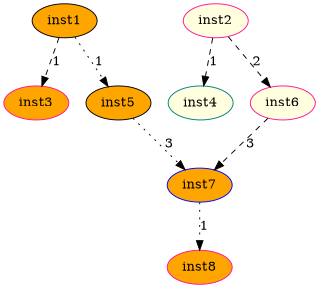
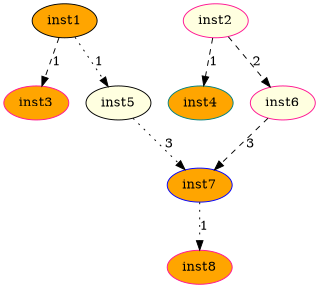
(118, 103) -> (118, 103)
(201, 103) -> (201, 103)
